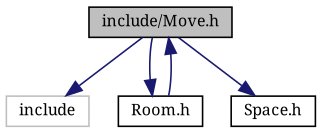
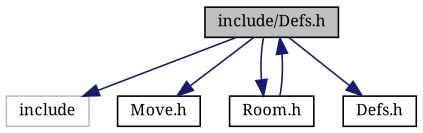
(160, 22) -> (272, 22)
none -> (159, 111)
(273, 111) -> (380, 111)
